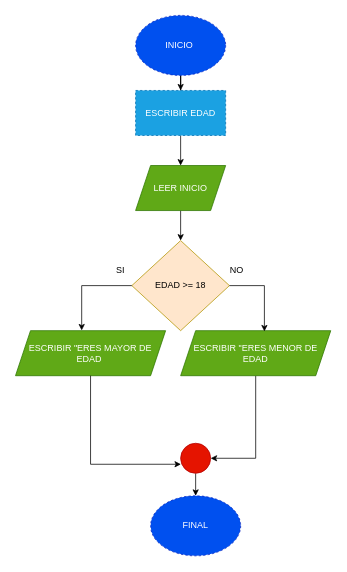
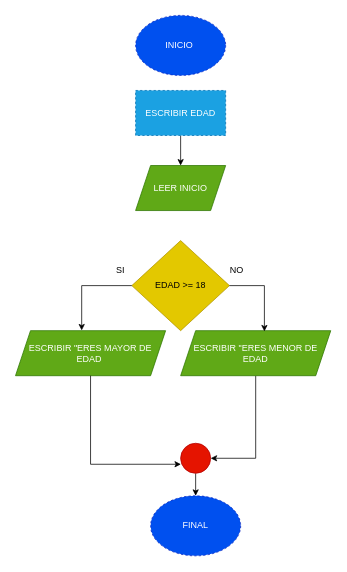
(180, 85) -> none
(180, 222) -> none
(180, 285) -> (180, 285)
